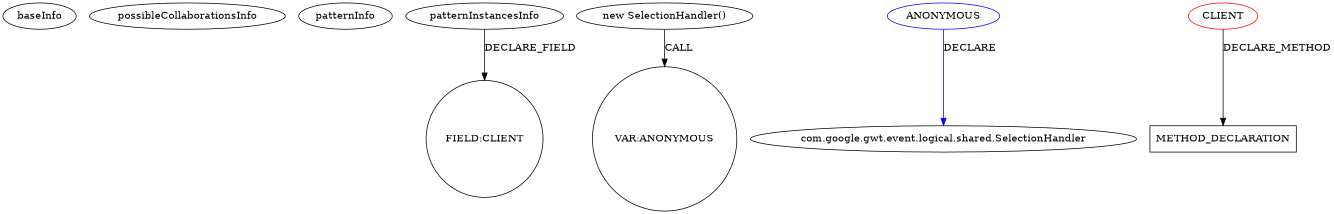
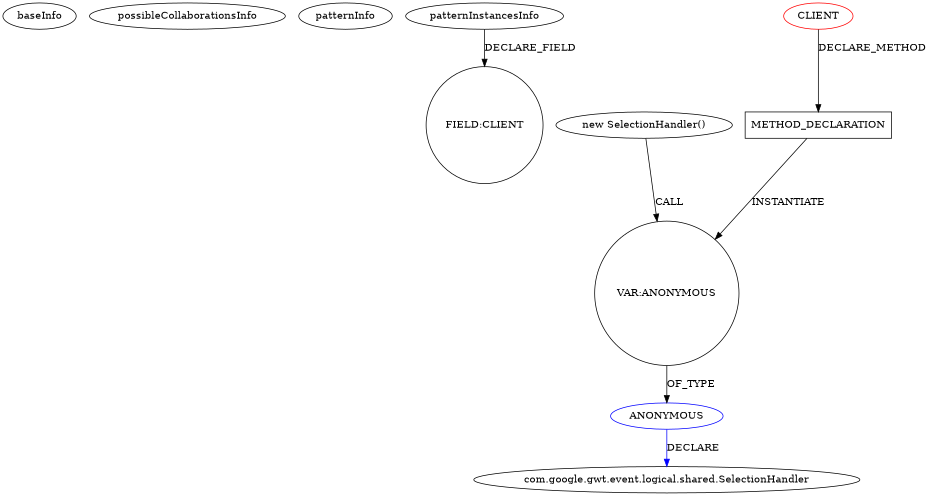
none -> (764, 186)
none -> (667, 381)
